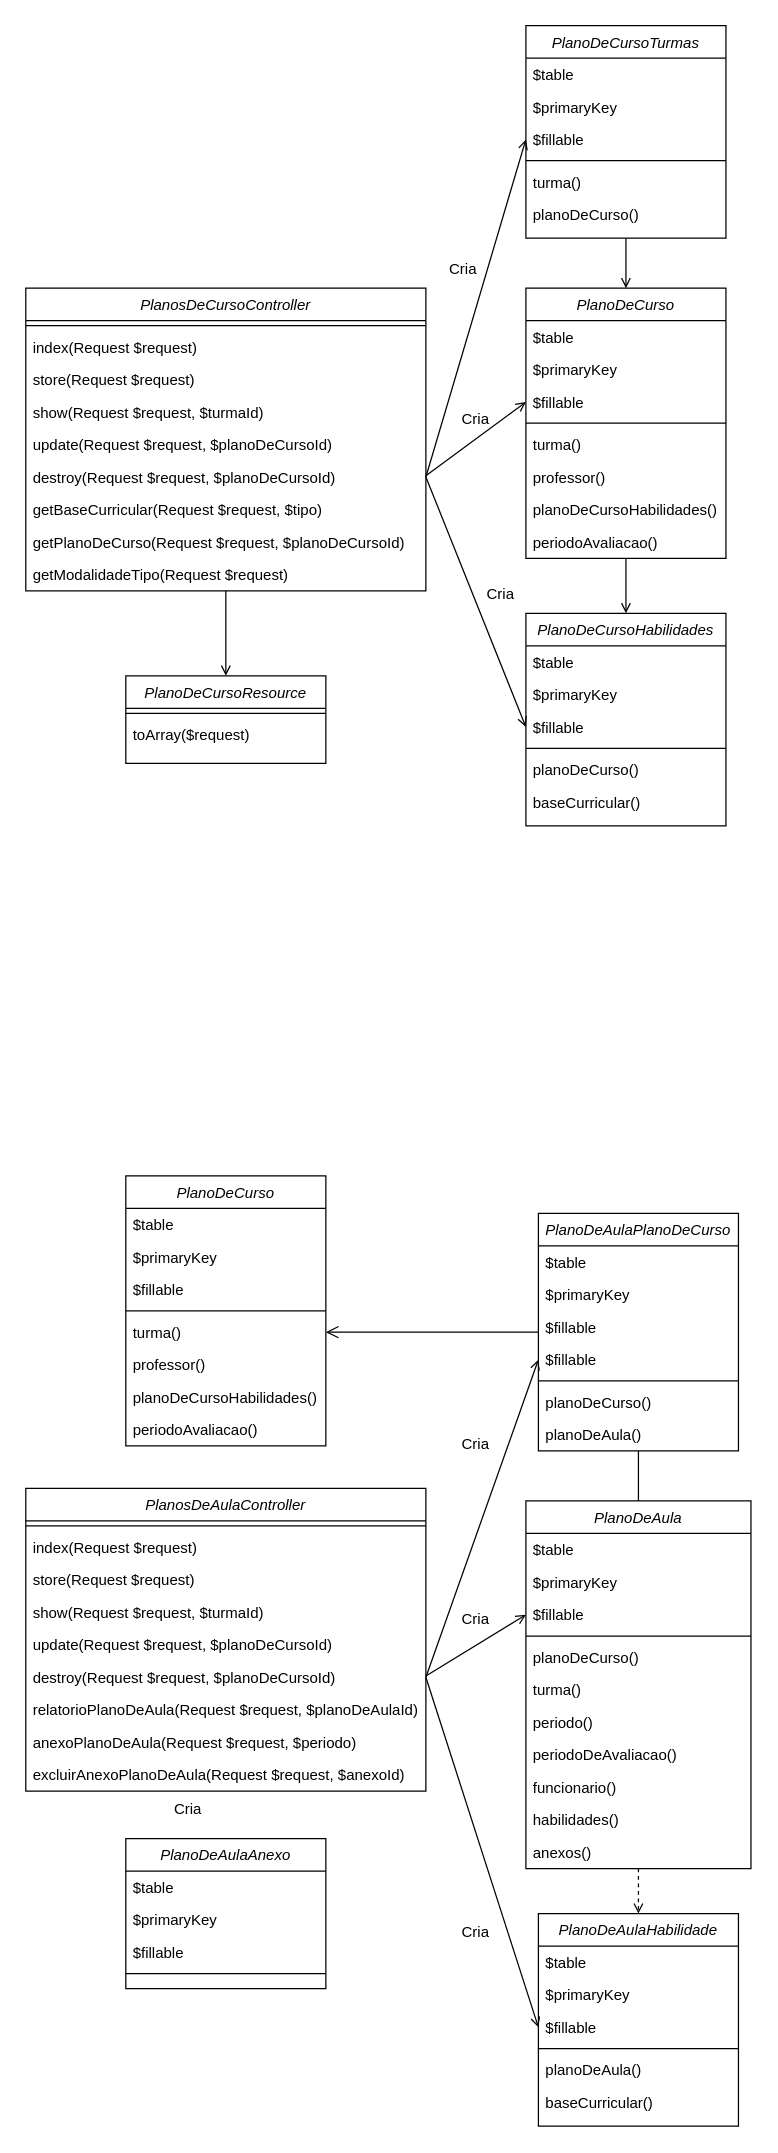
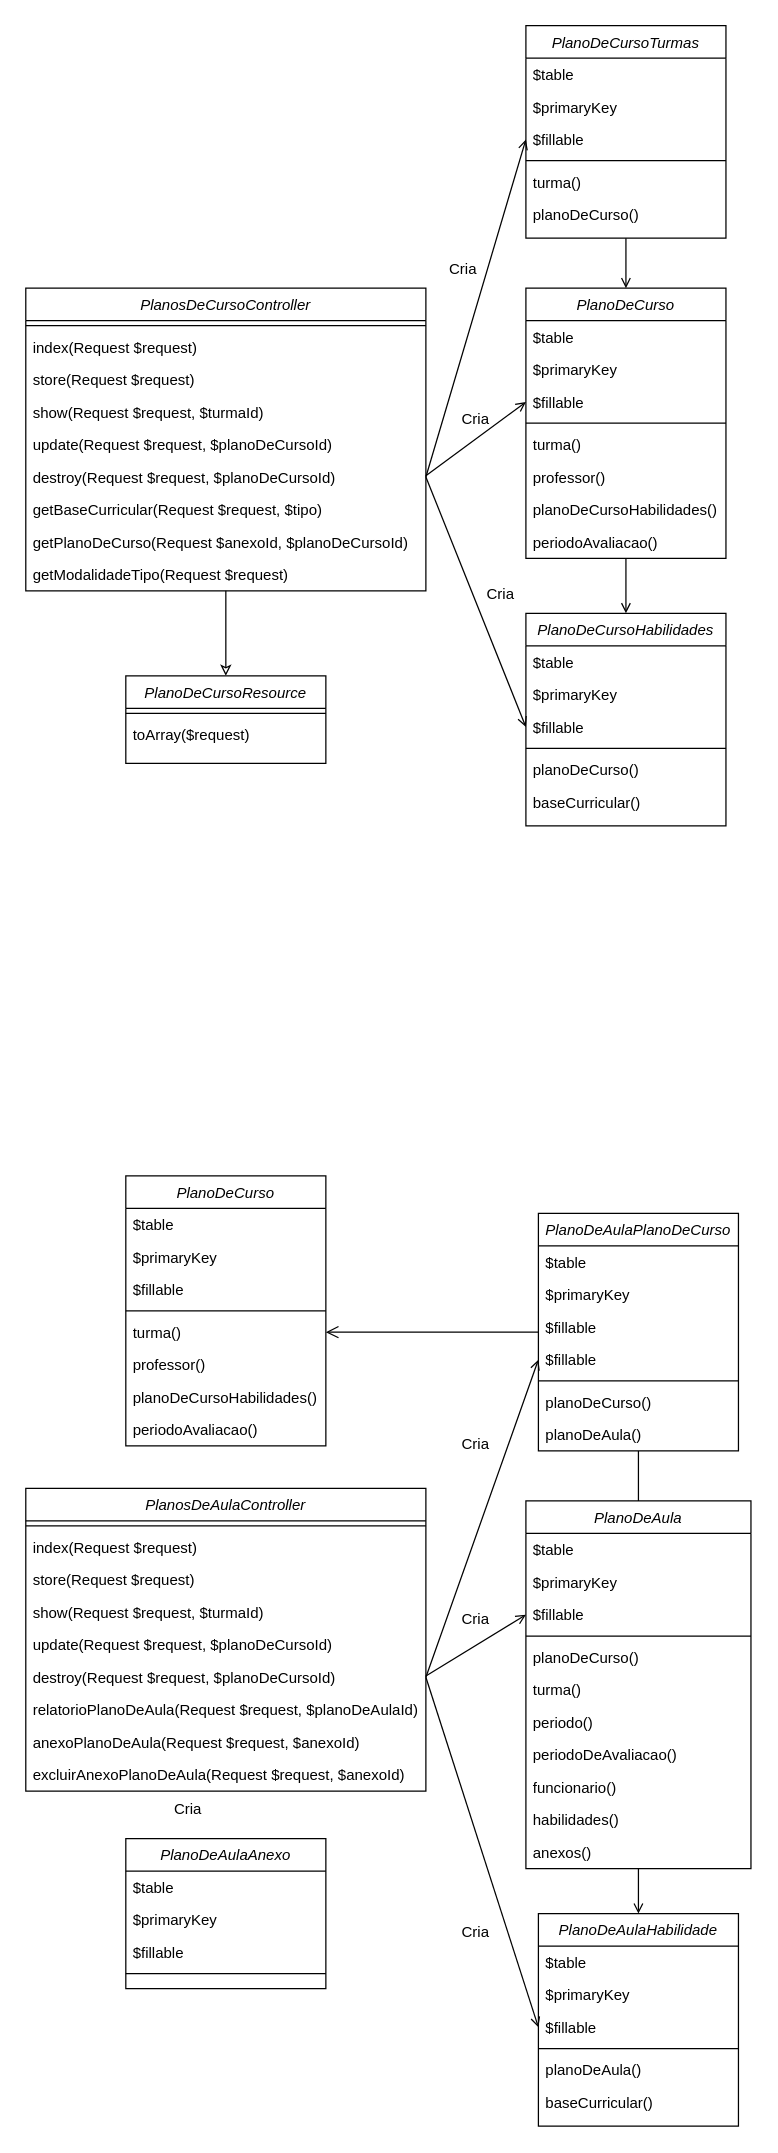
(233, 543) -> (233, 543)
(226, 668) -> (226, 666)
(206, 1743) -> (208, 1743)
(638, 1889) -> (638, 1889)
